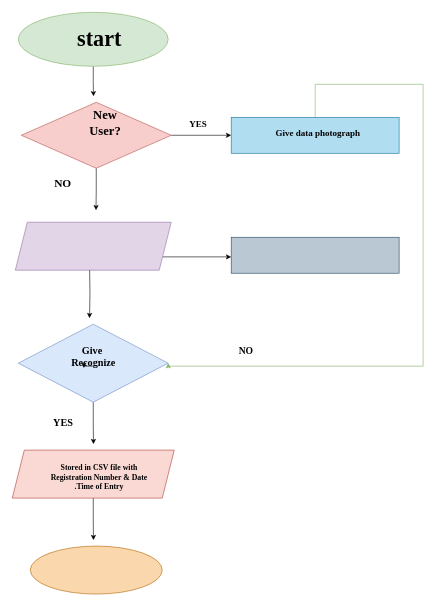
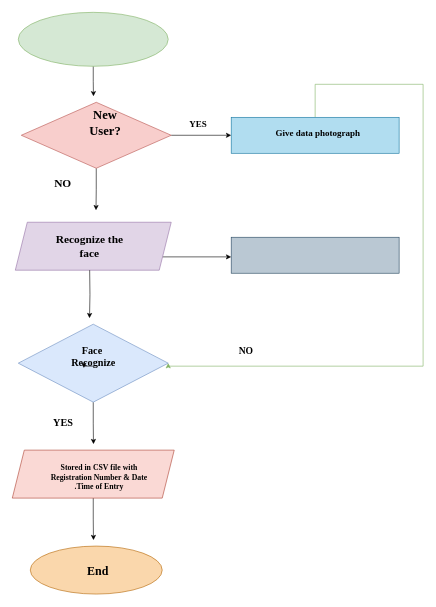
(99, 39) -> none
none -> (90, 246)
(94, 357) -> (94, 357)
none -> (98, 570)
